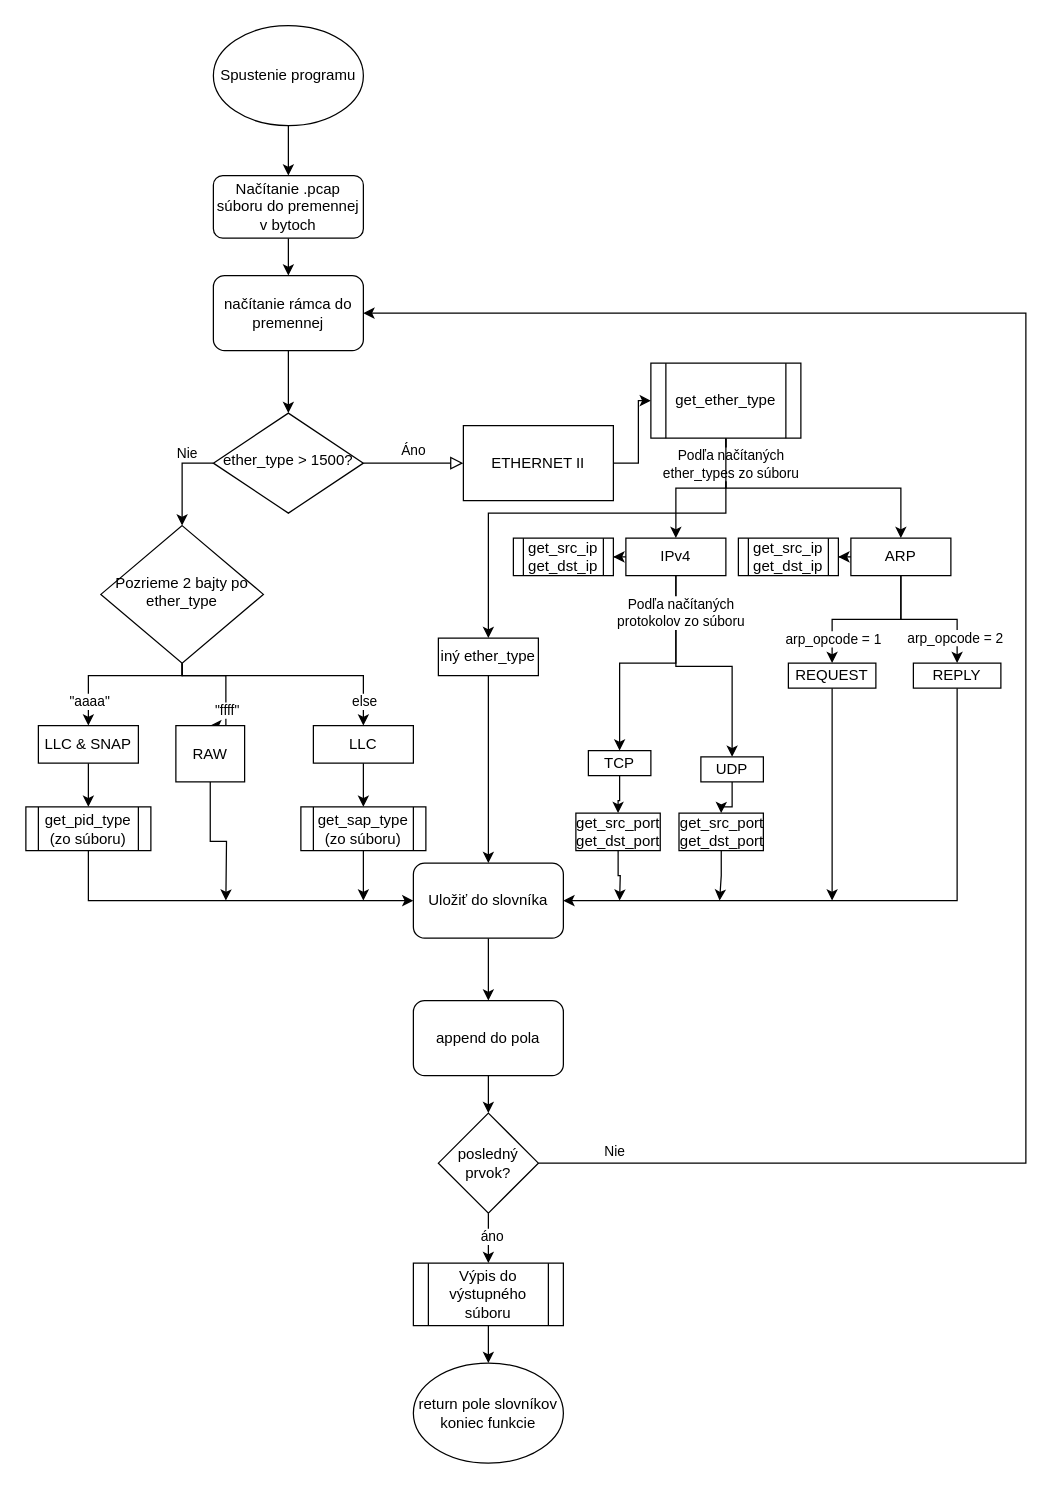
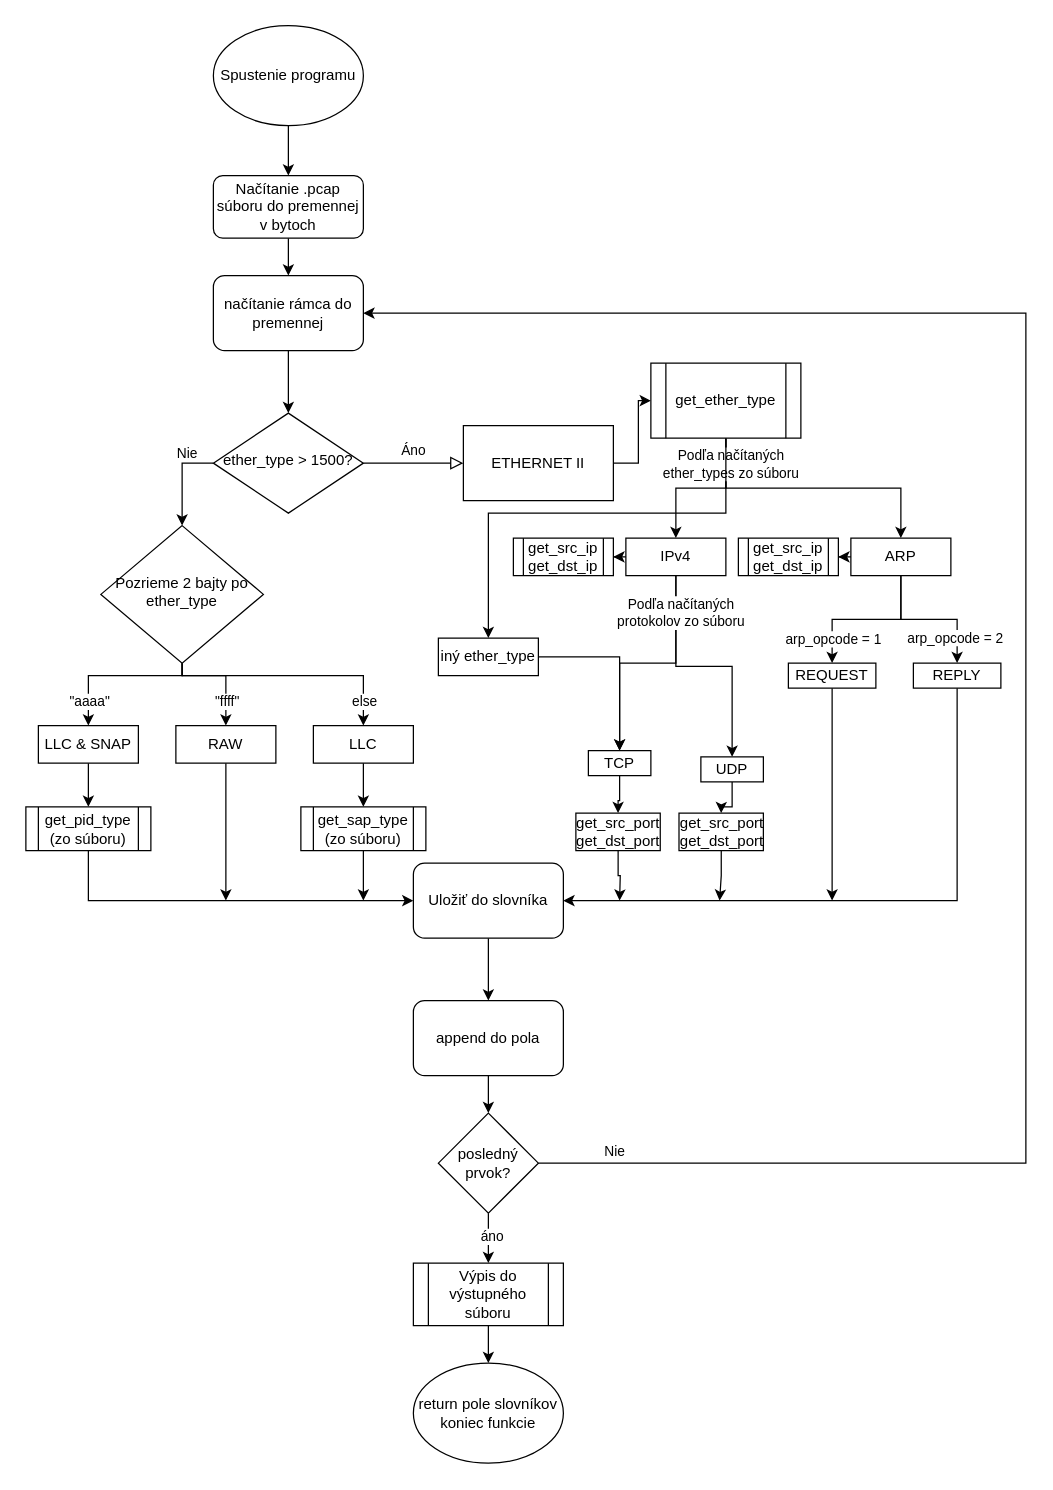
(210, 754) -> (226, 744)
(488, 765) -> (580, 657)
